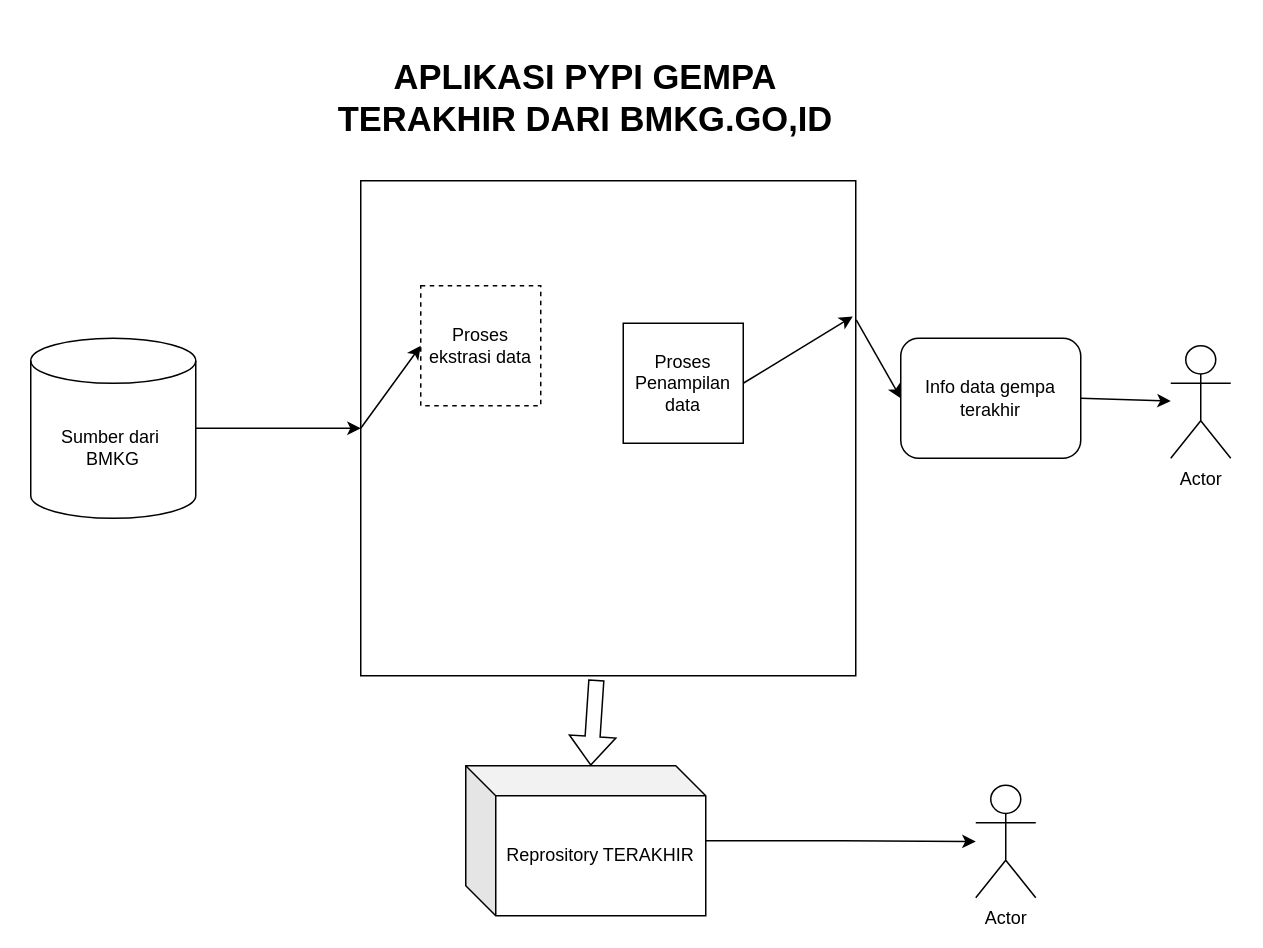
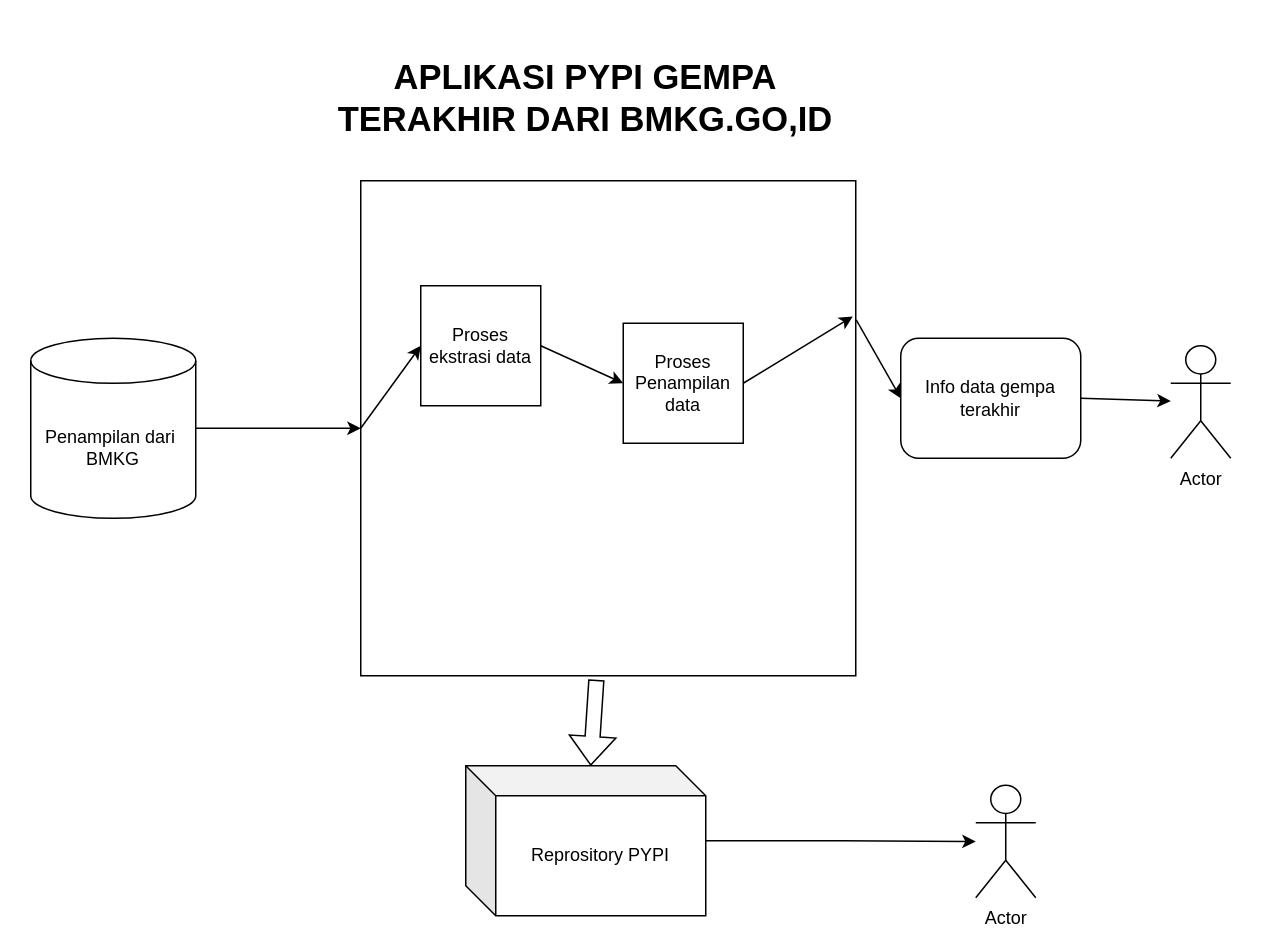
(481, 346) -> (481, 346)
none -> (577, 362)
(113, 448) -> (113, 448)
(601, 856) -> (601, 856)
